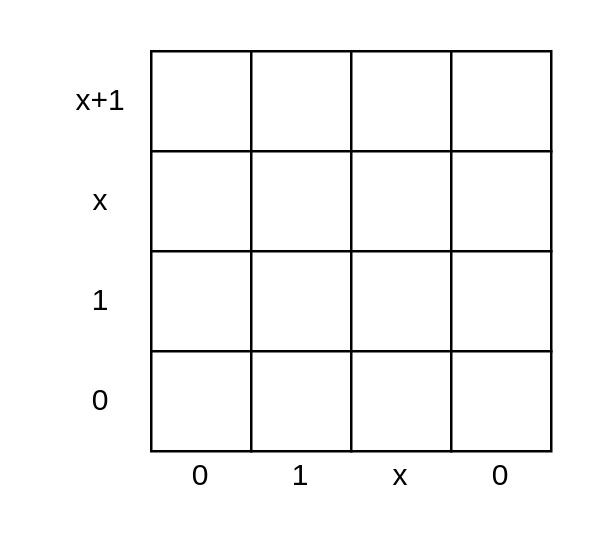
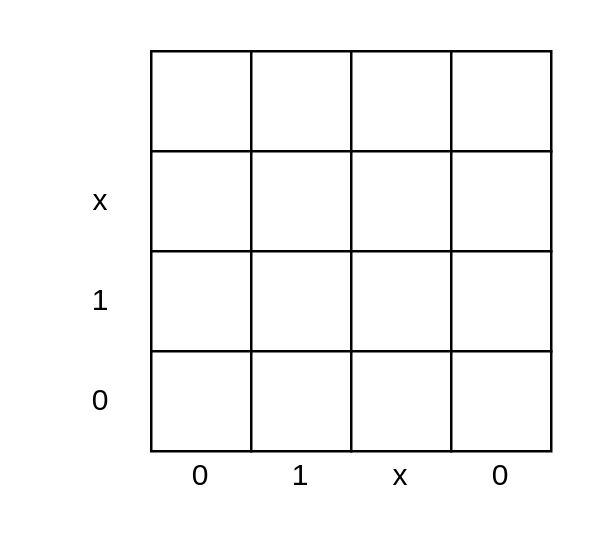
(101, 101) -> none
